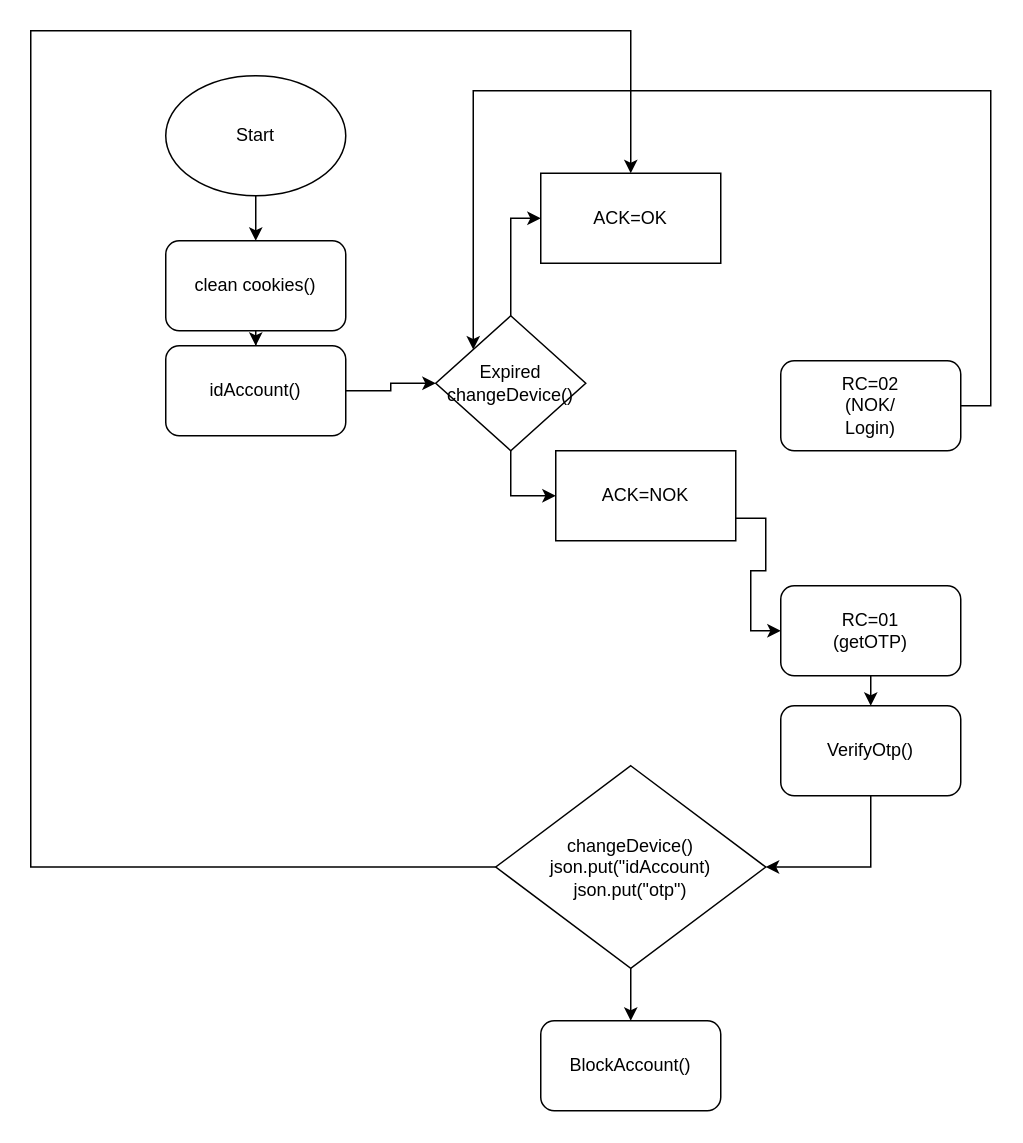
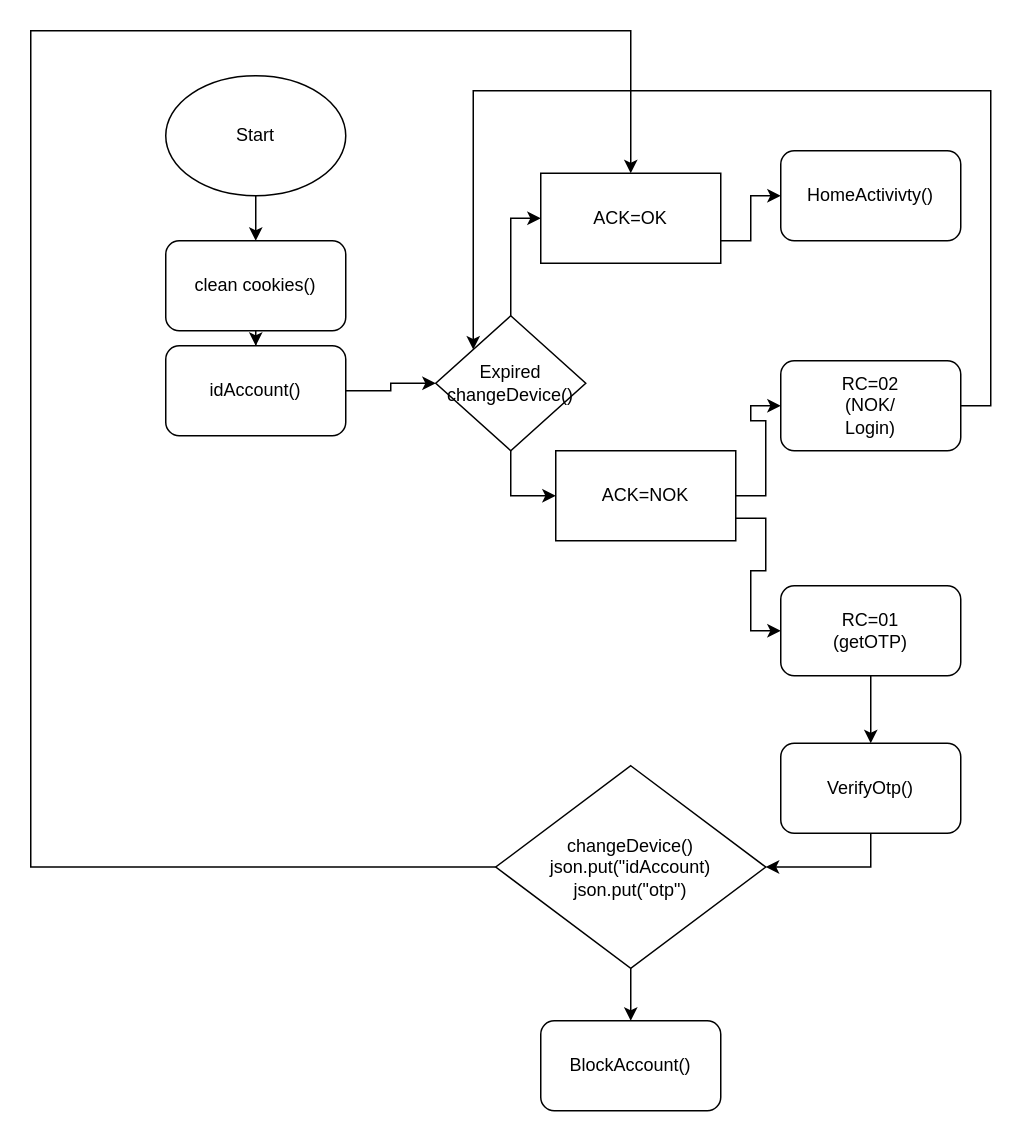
none -> (871, 196)
none -> (751, 224)
none -> (766, 449)
(871, 751) -> (871, 788)
